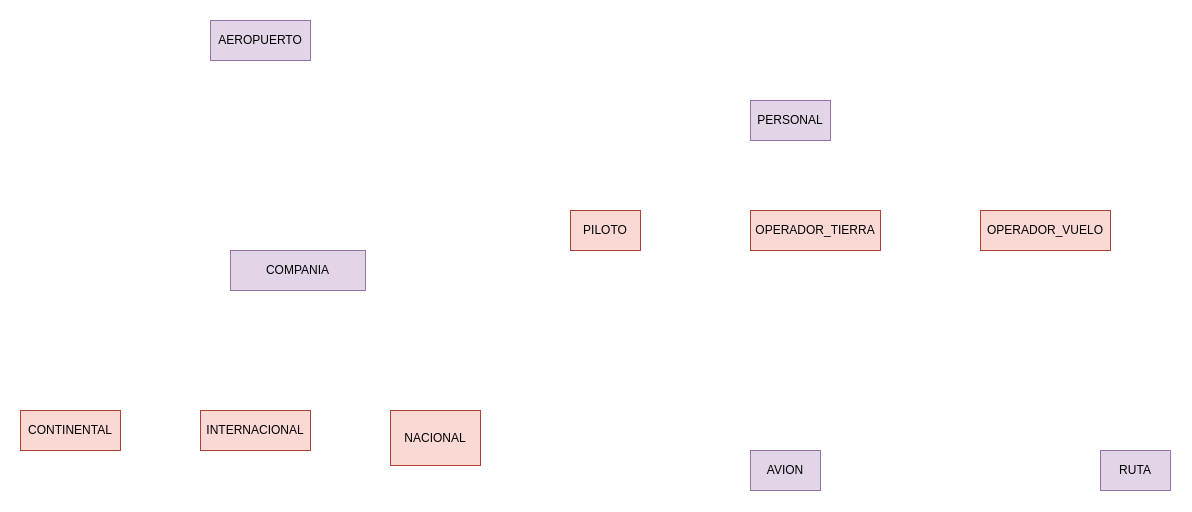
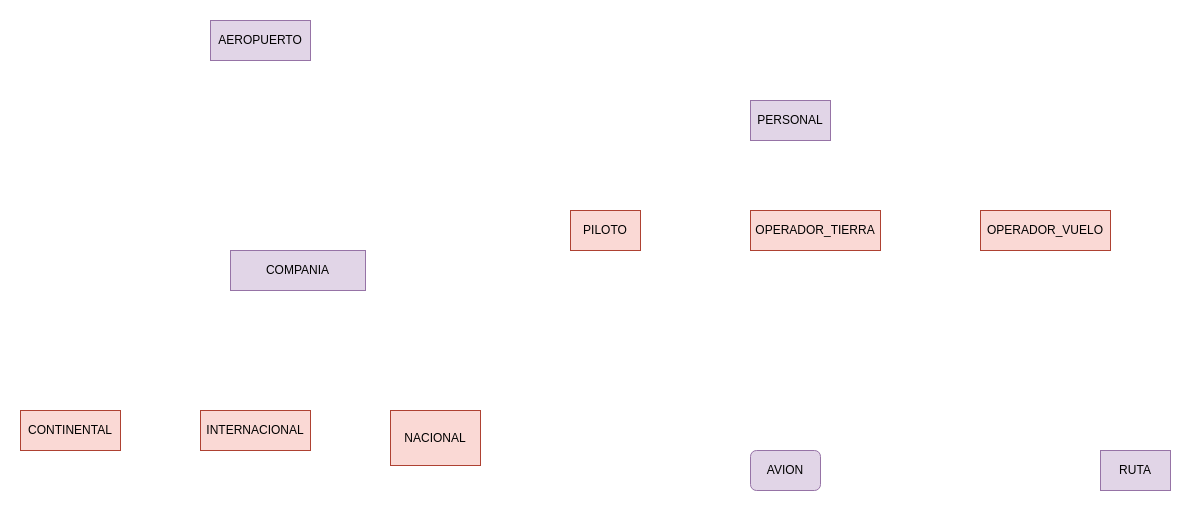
(786, 471) -> (786, 471)
